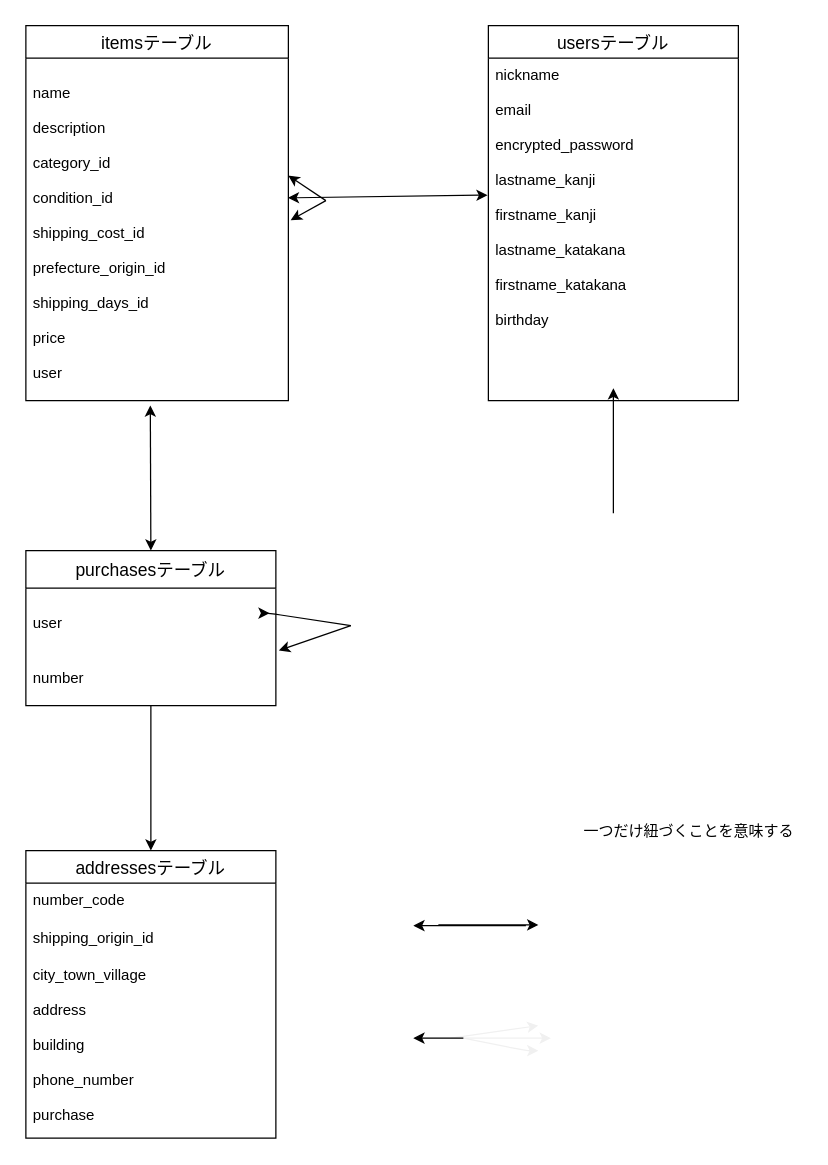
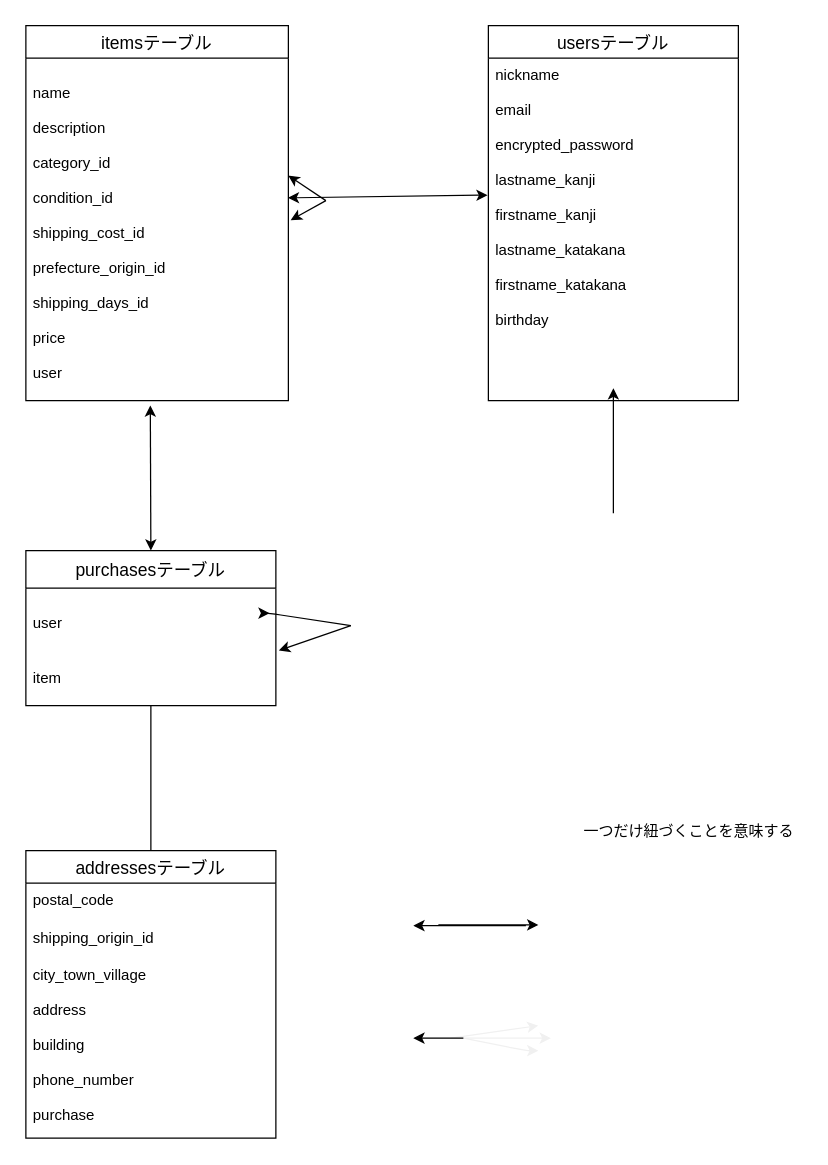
(58, 678) -> (47, 678)
(151, 841) -> (151, 844)
(79, 900) -> (77, 900)
